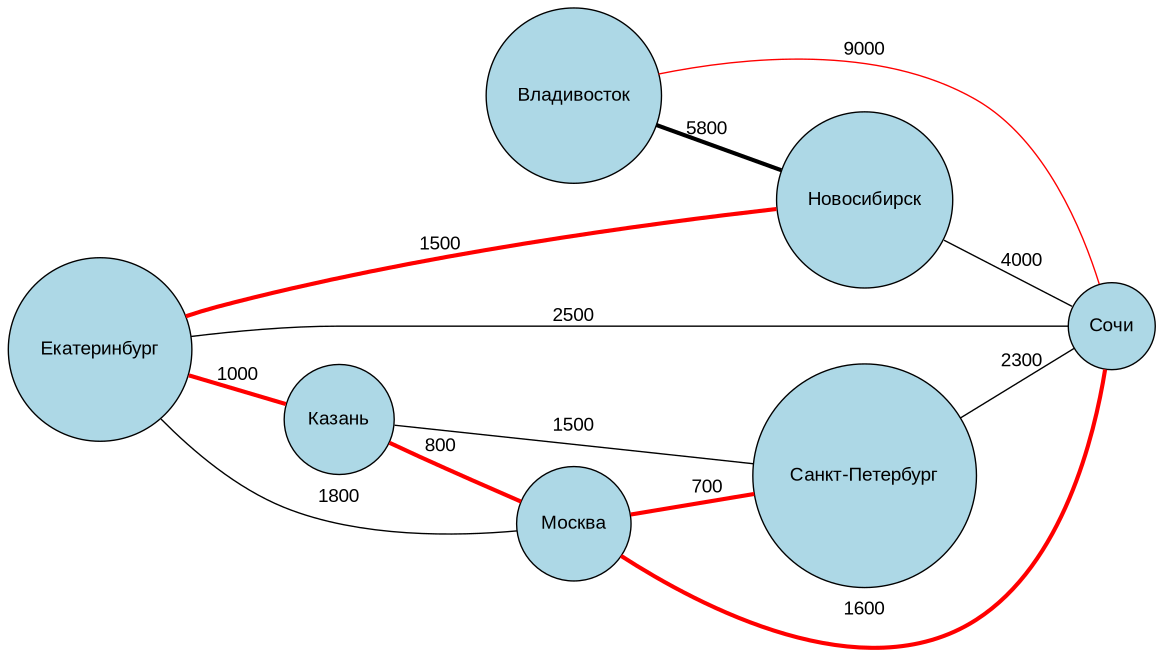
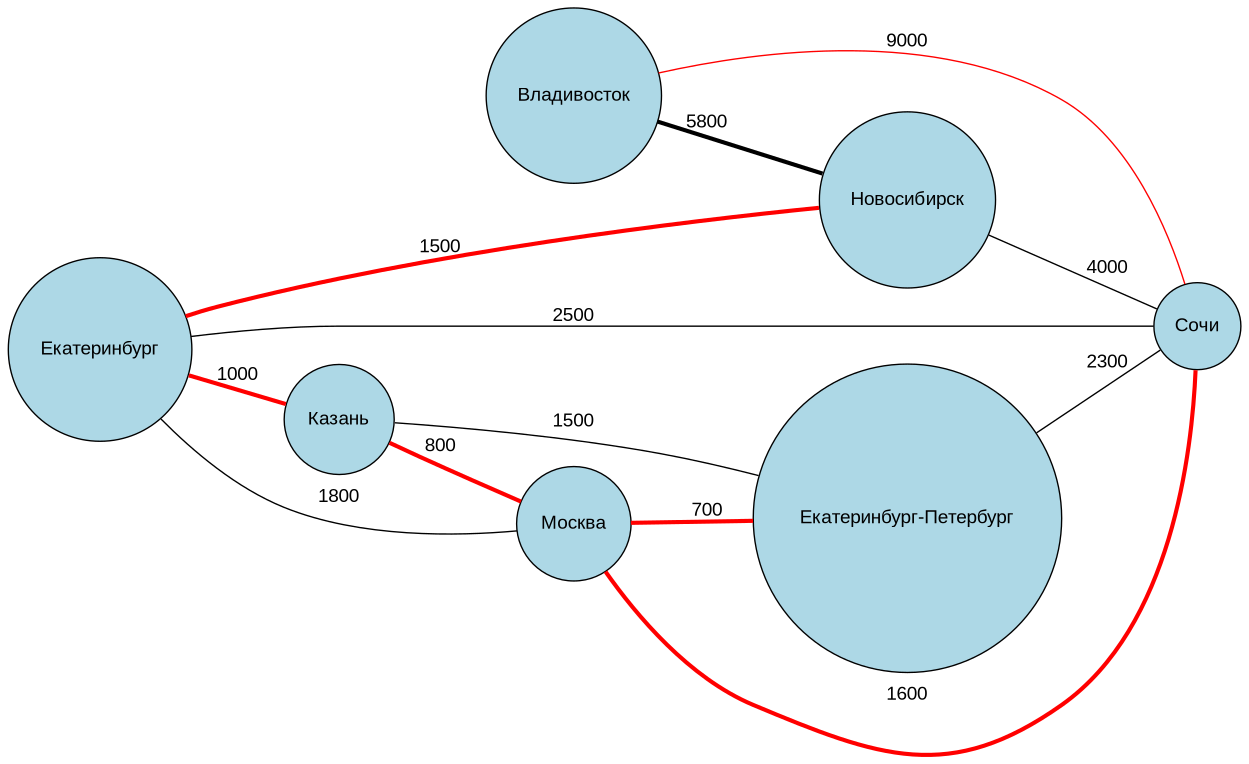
(865, 476) -> (907, 518)
